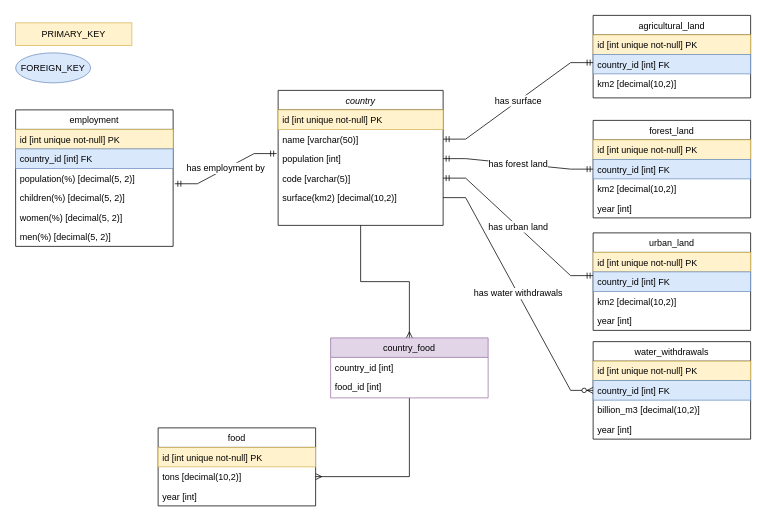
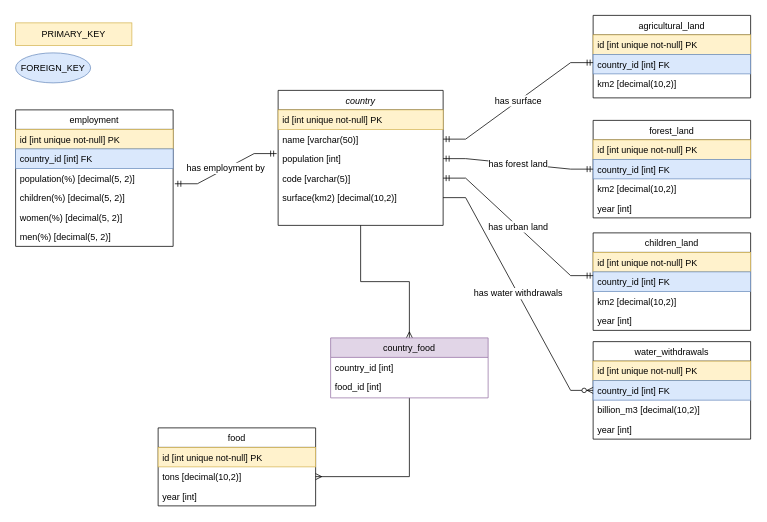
(671, 243) -> (671, 243)
